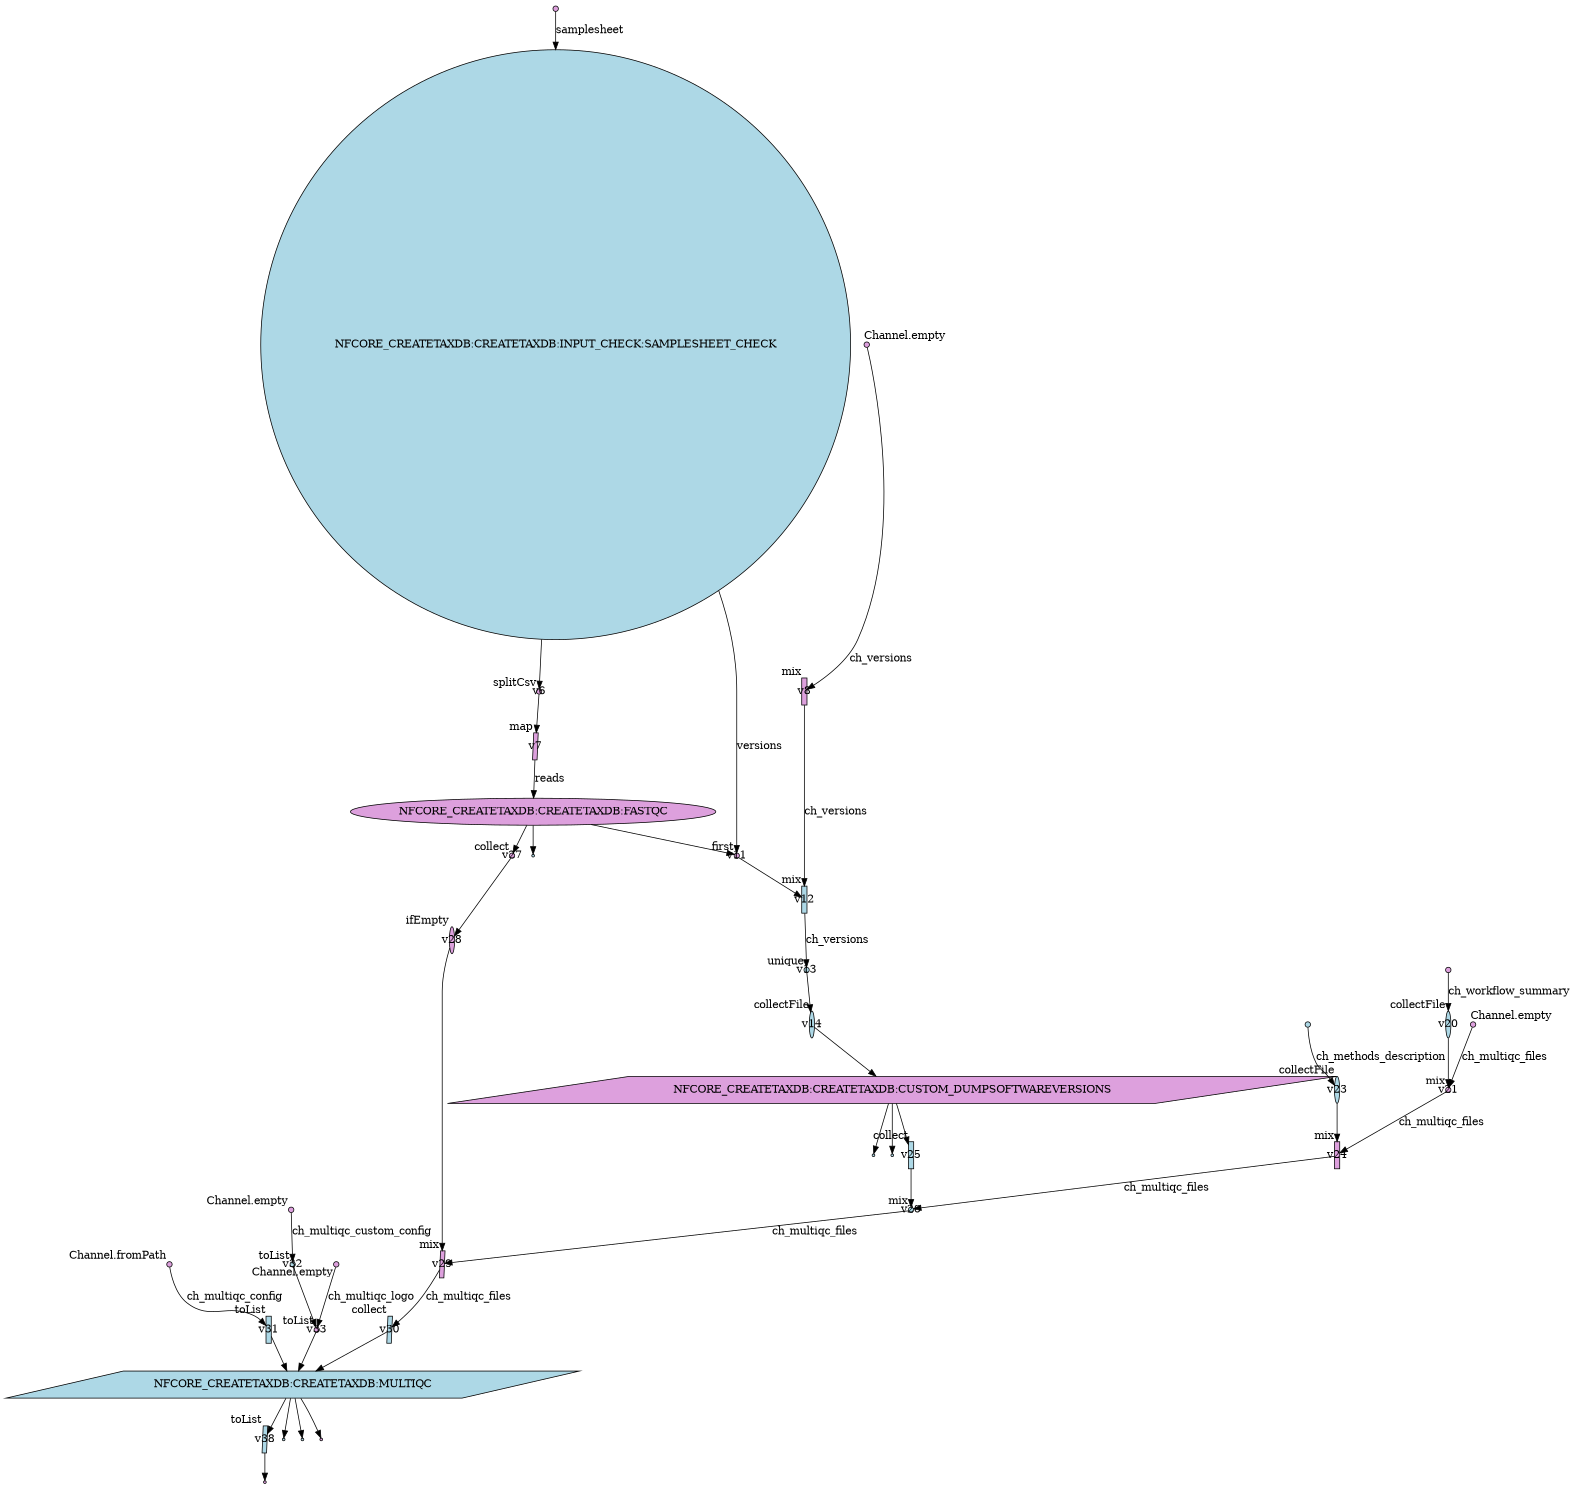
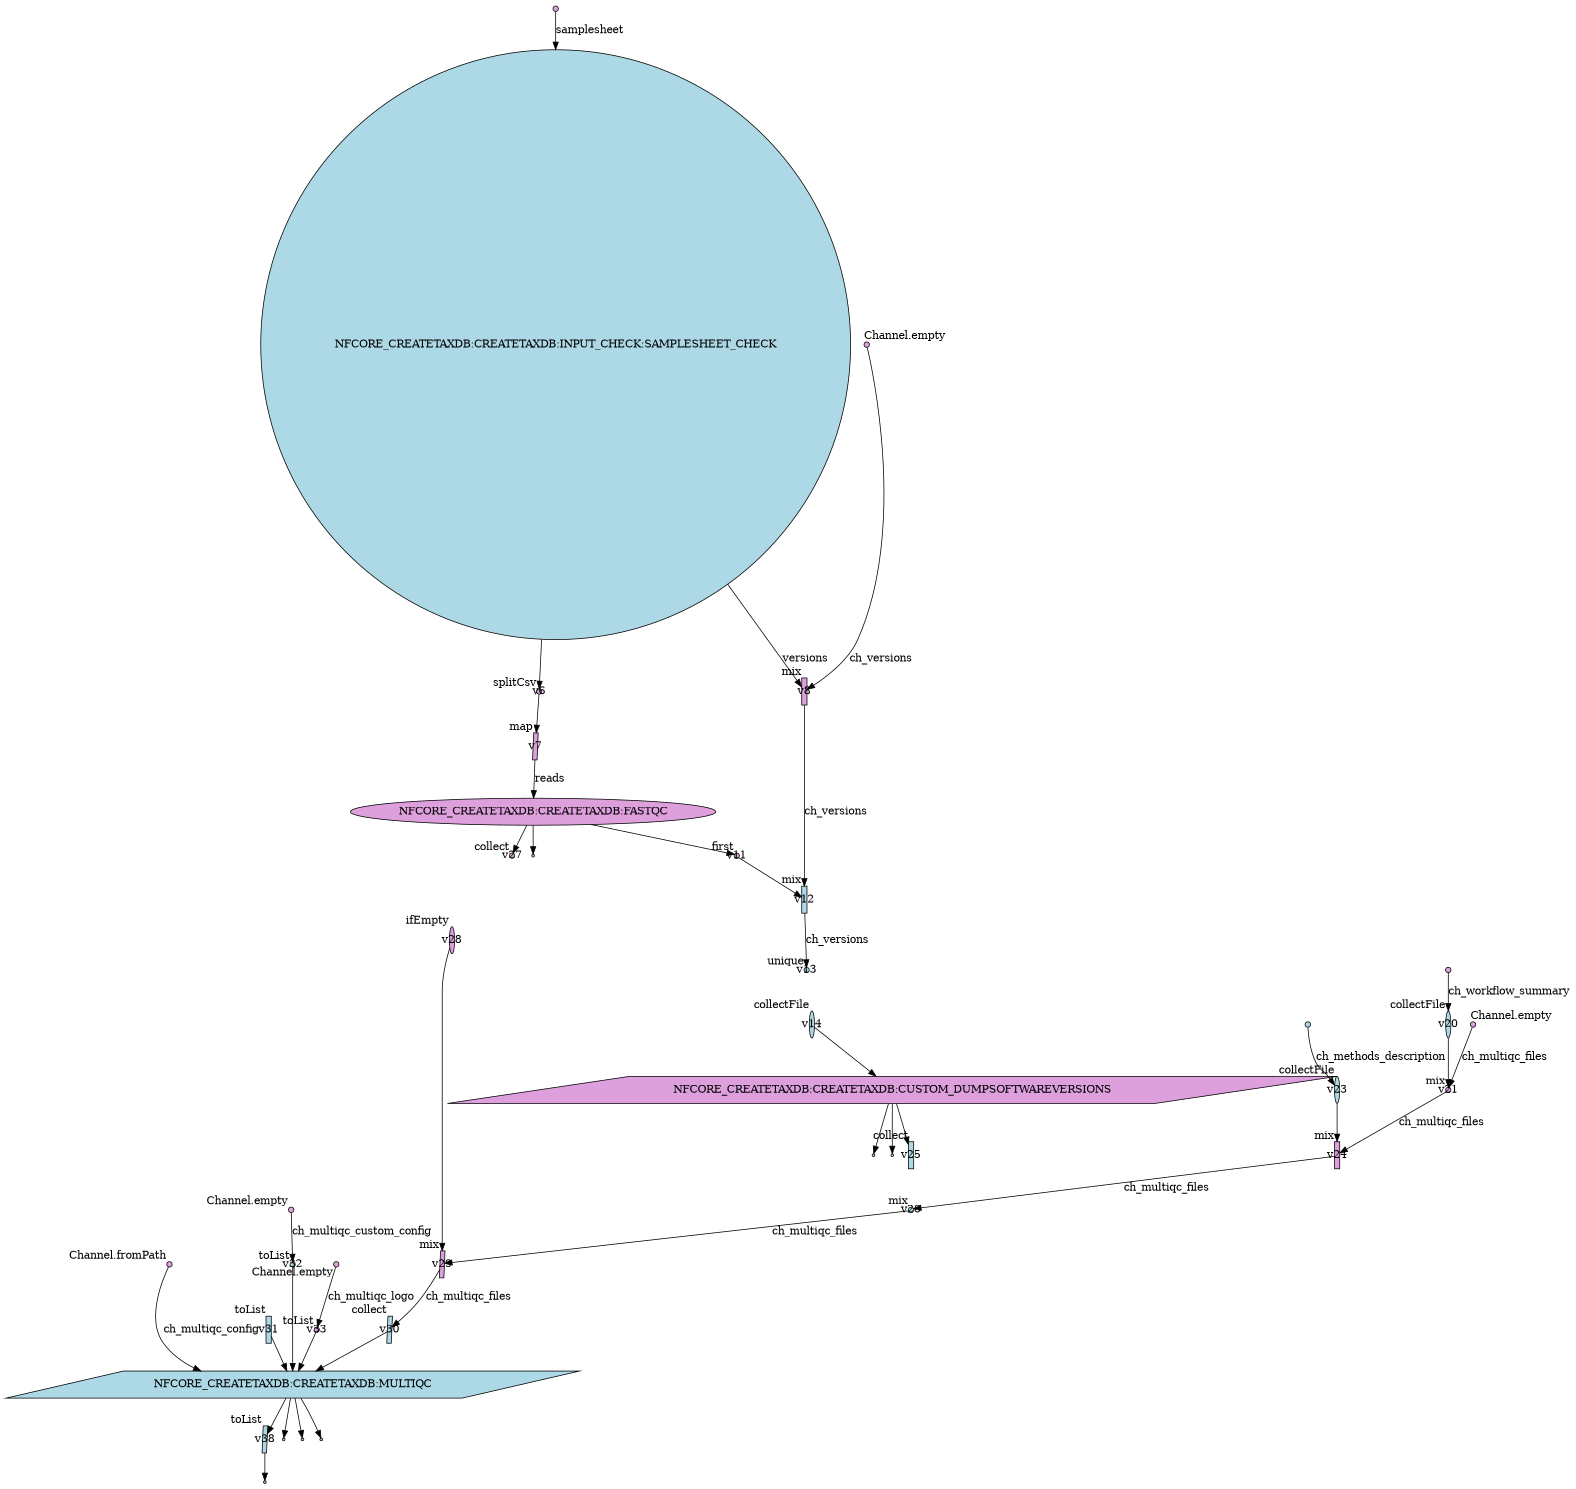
(737, 717) -> (762, 632)
(485, 894) -> none
(808, 989) -> none
(911, 1184) -> none
(303, 1293) -> (293, 1315)
(204, 1311) -> (156, 1325)
